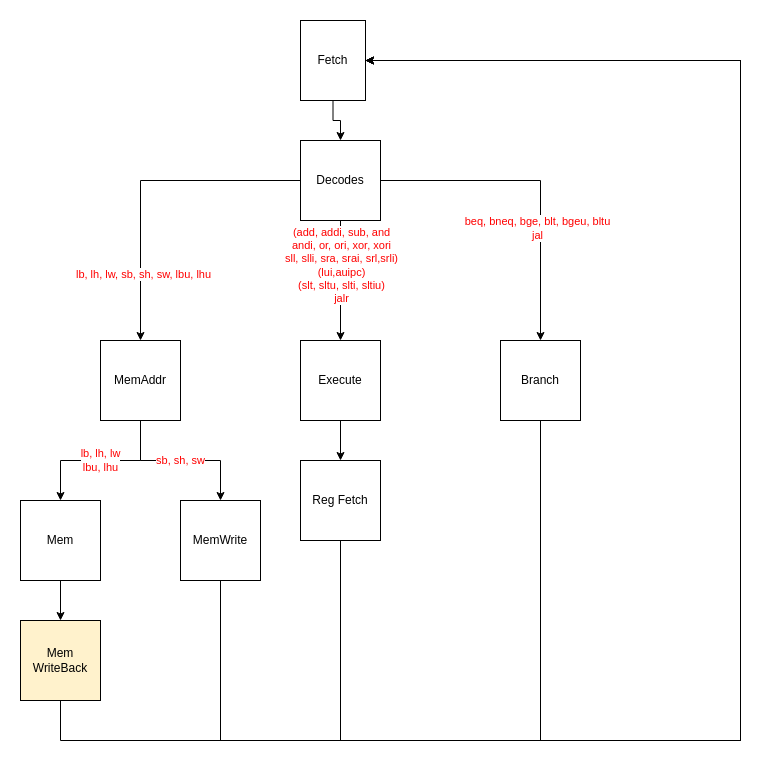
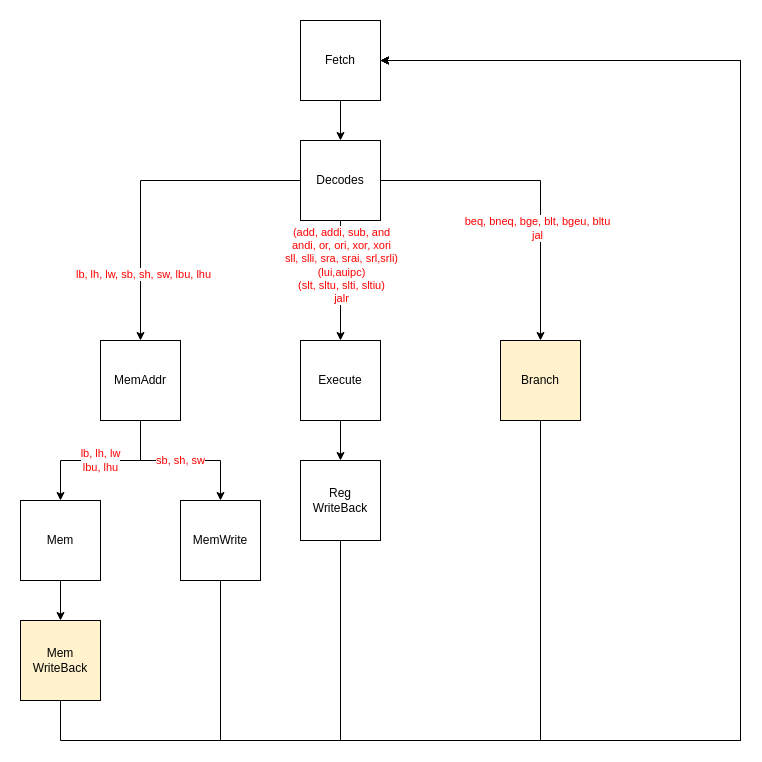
(333, 61) -> (341, 61)
(541, 381) -> (541, 381)
(341, 501) -> (341, 501)
